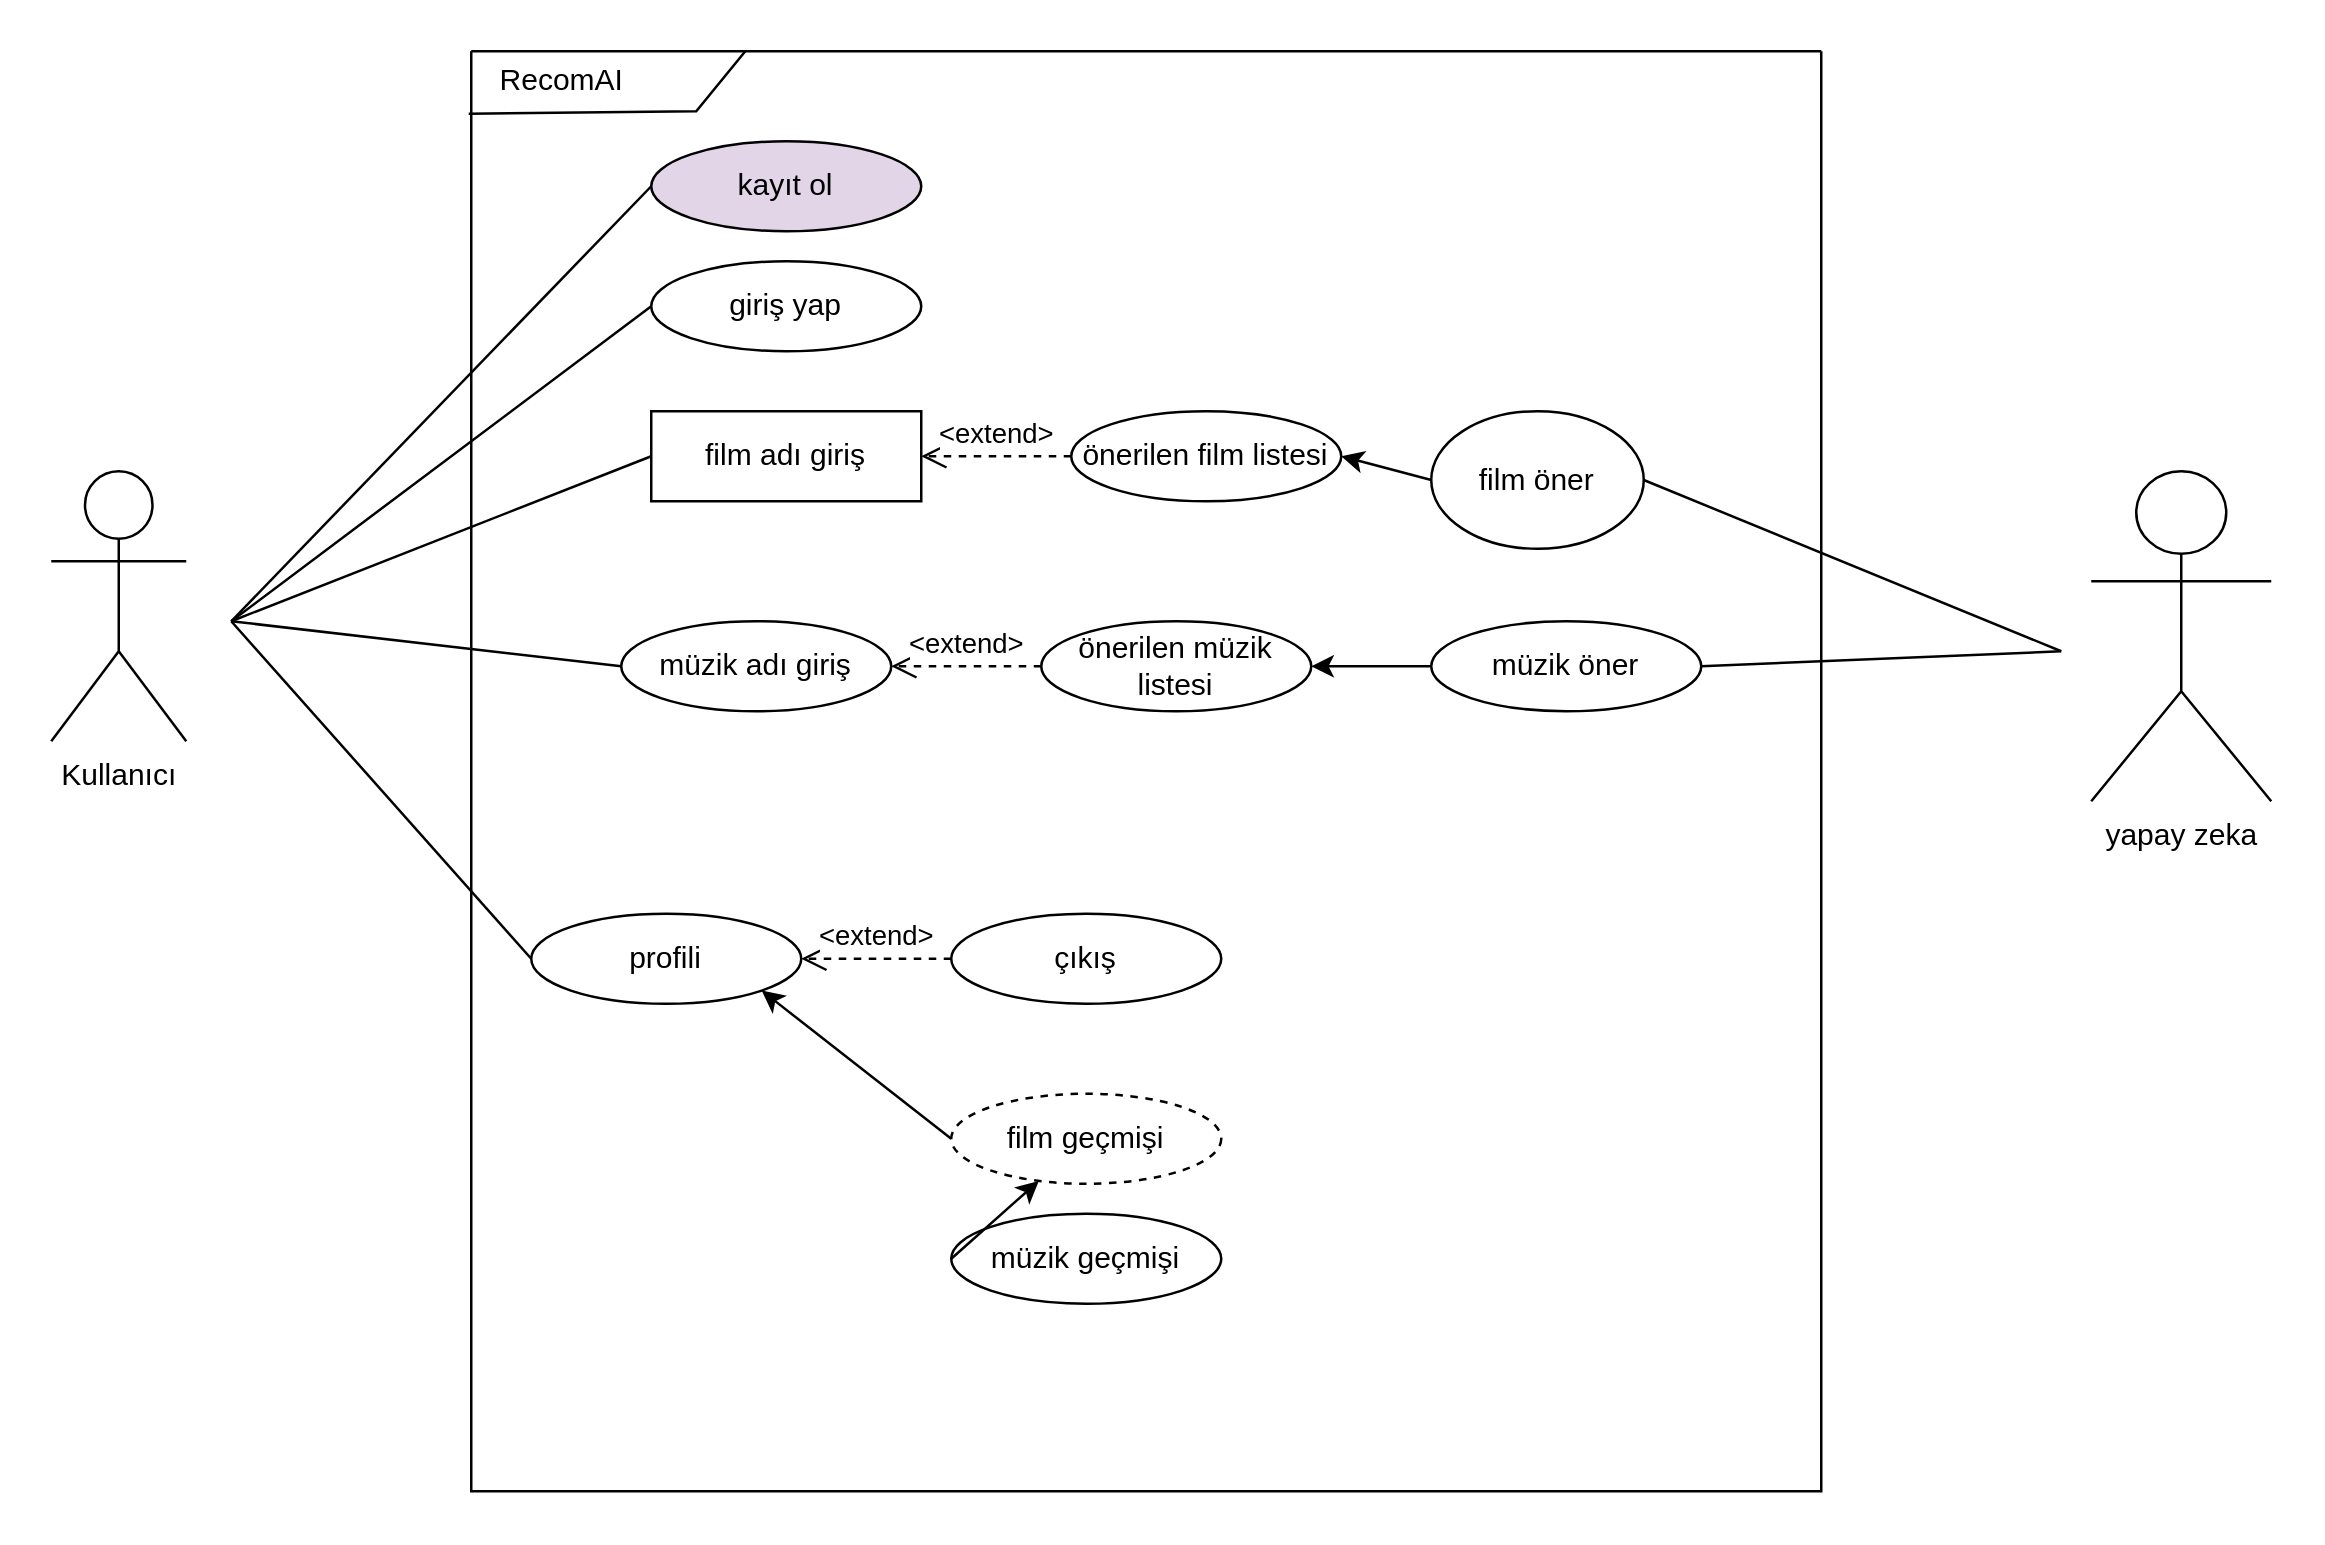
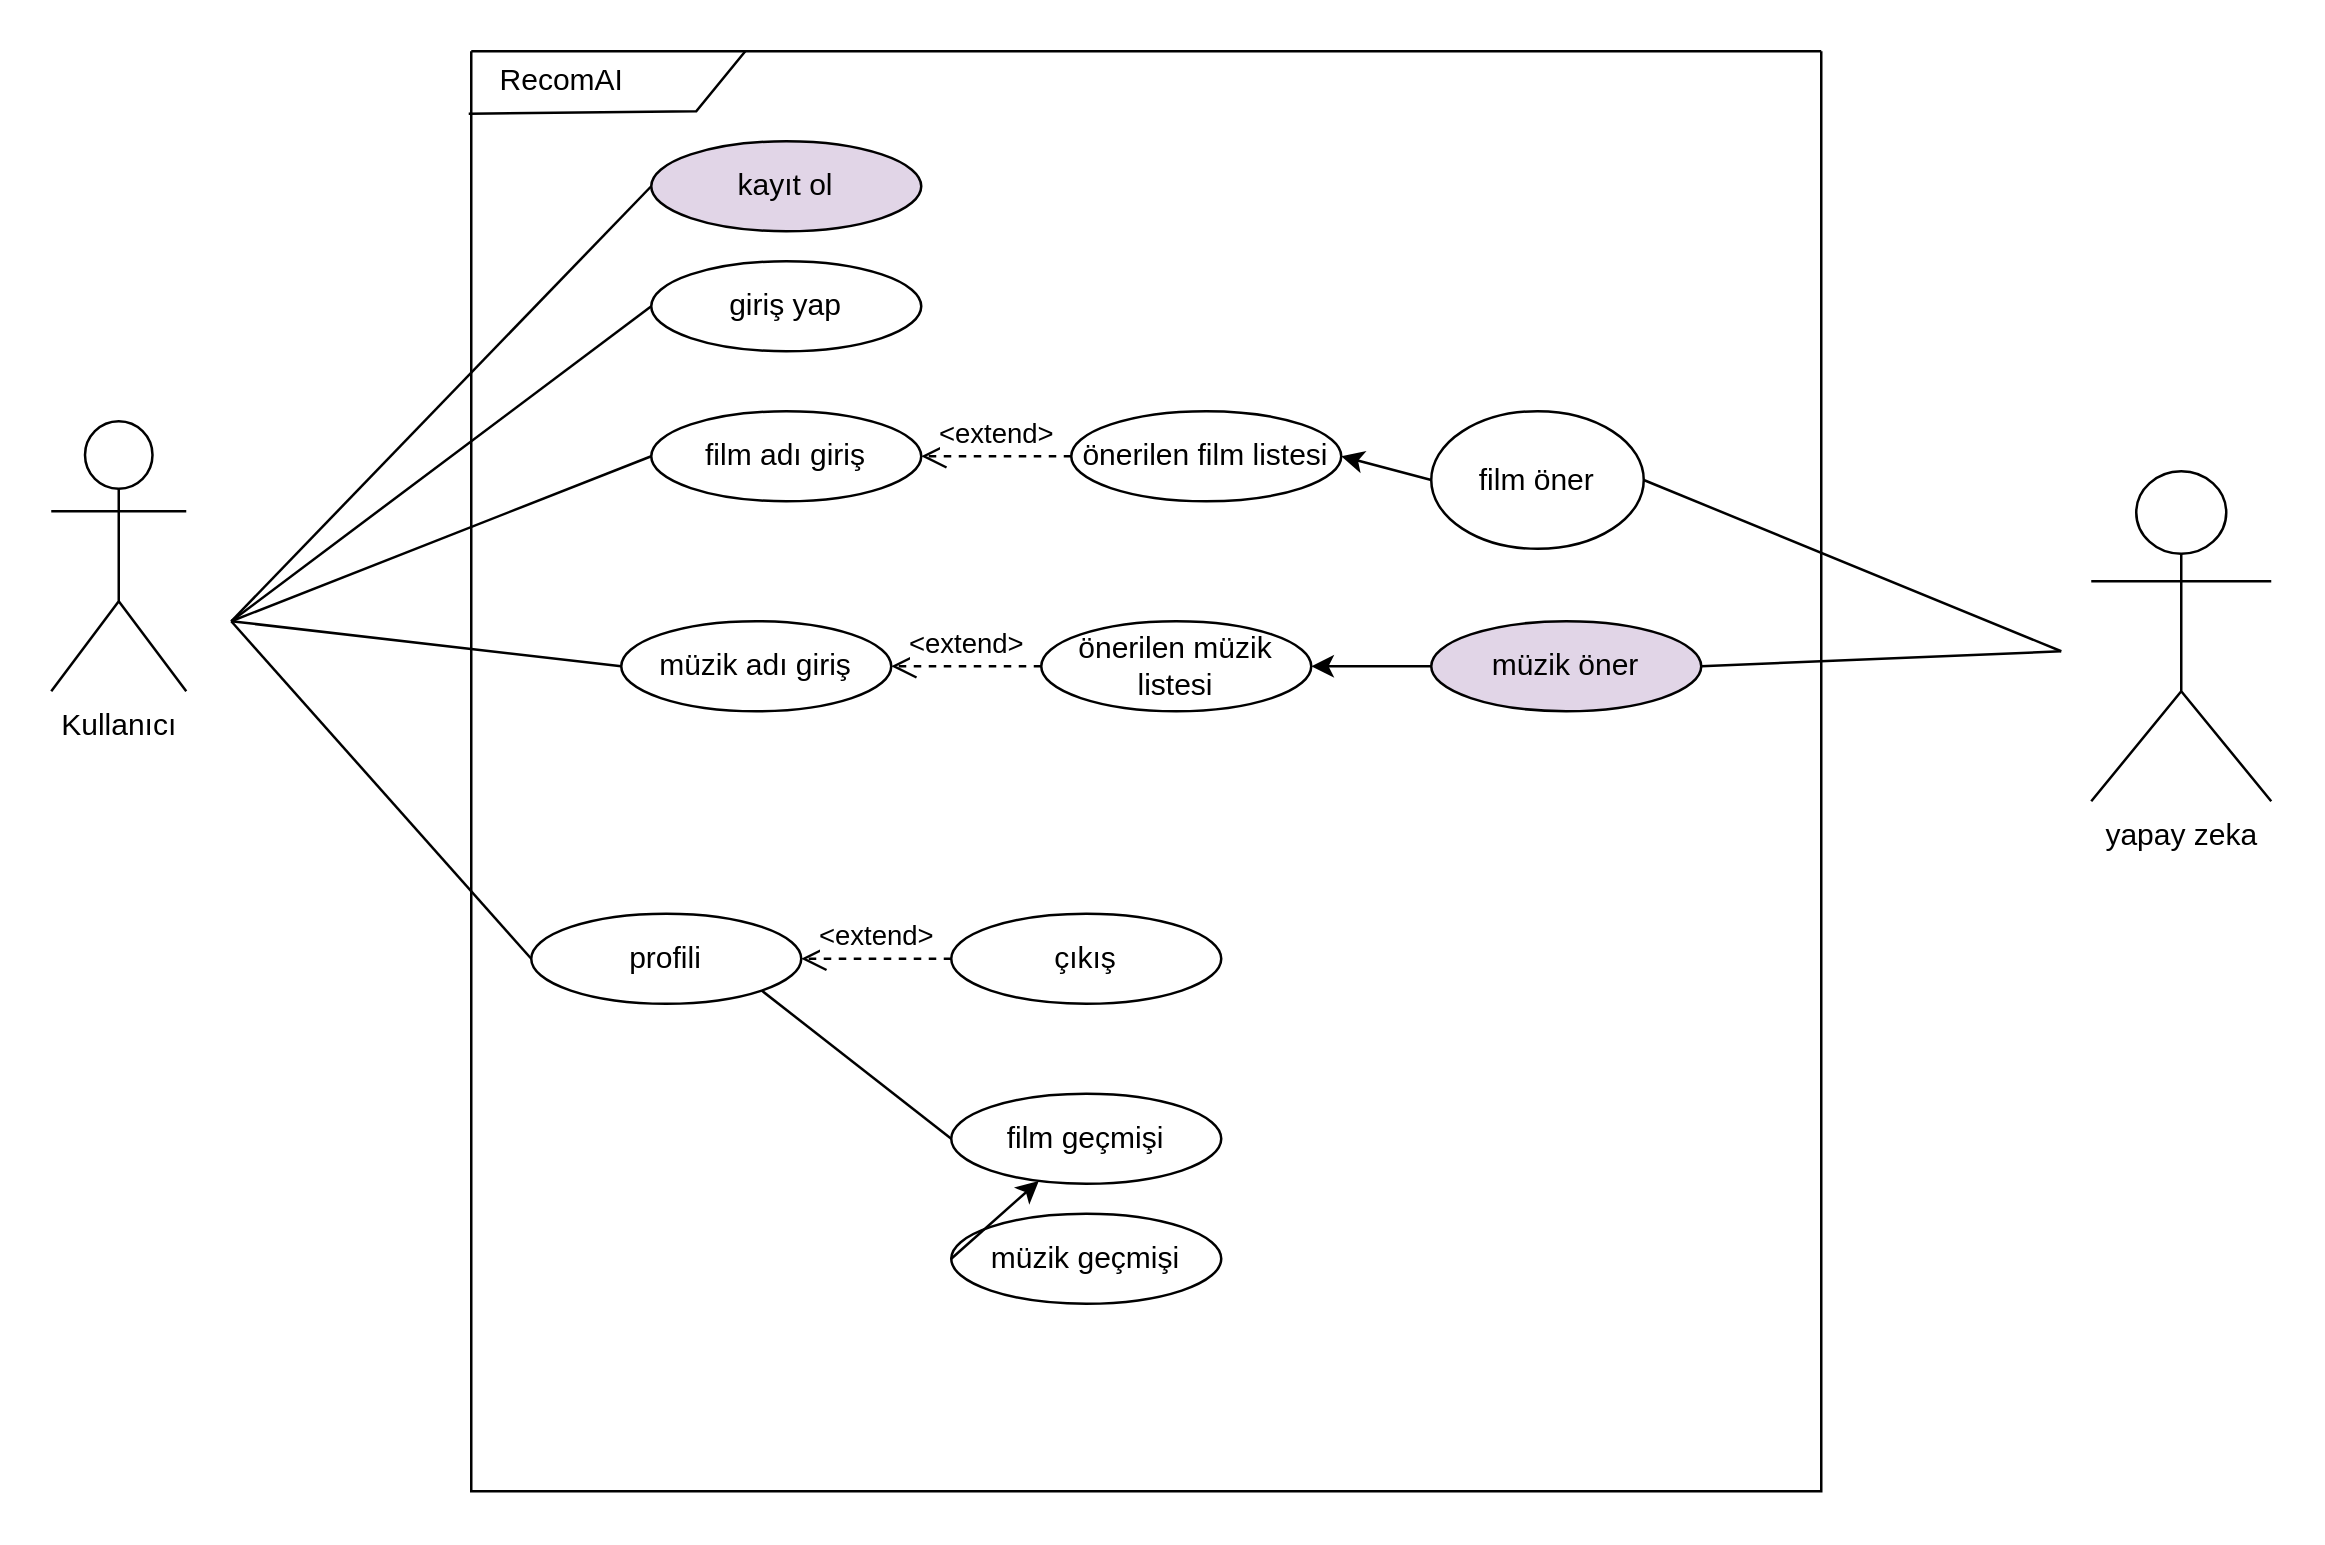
(786, 456) -> (786, 456)
(119, 606) -> (119, 556)
(1566, 666) -> (1566, 666)
(775, 1001) -> (770, 997)
(1086, 1139) -> (1086, 1139)
